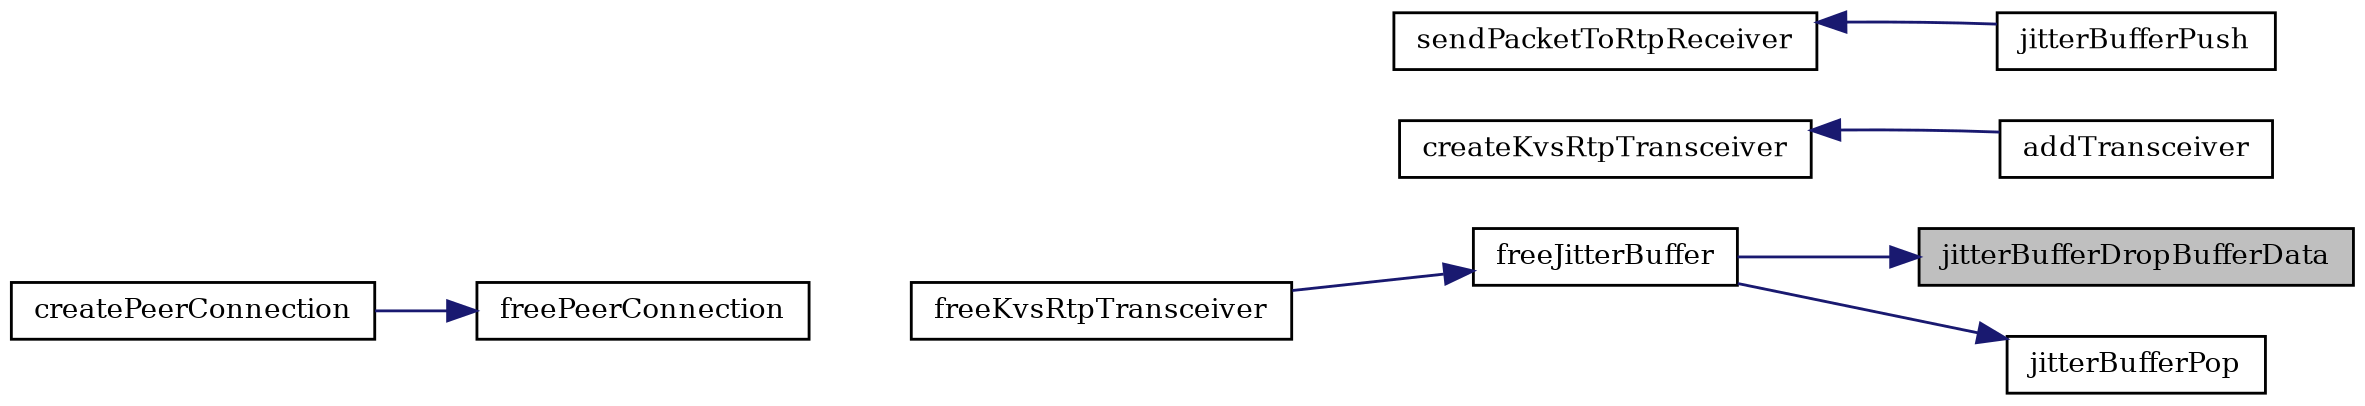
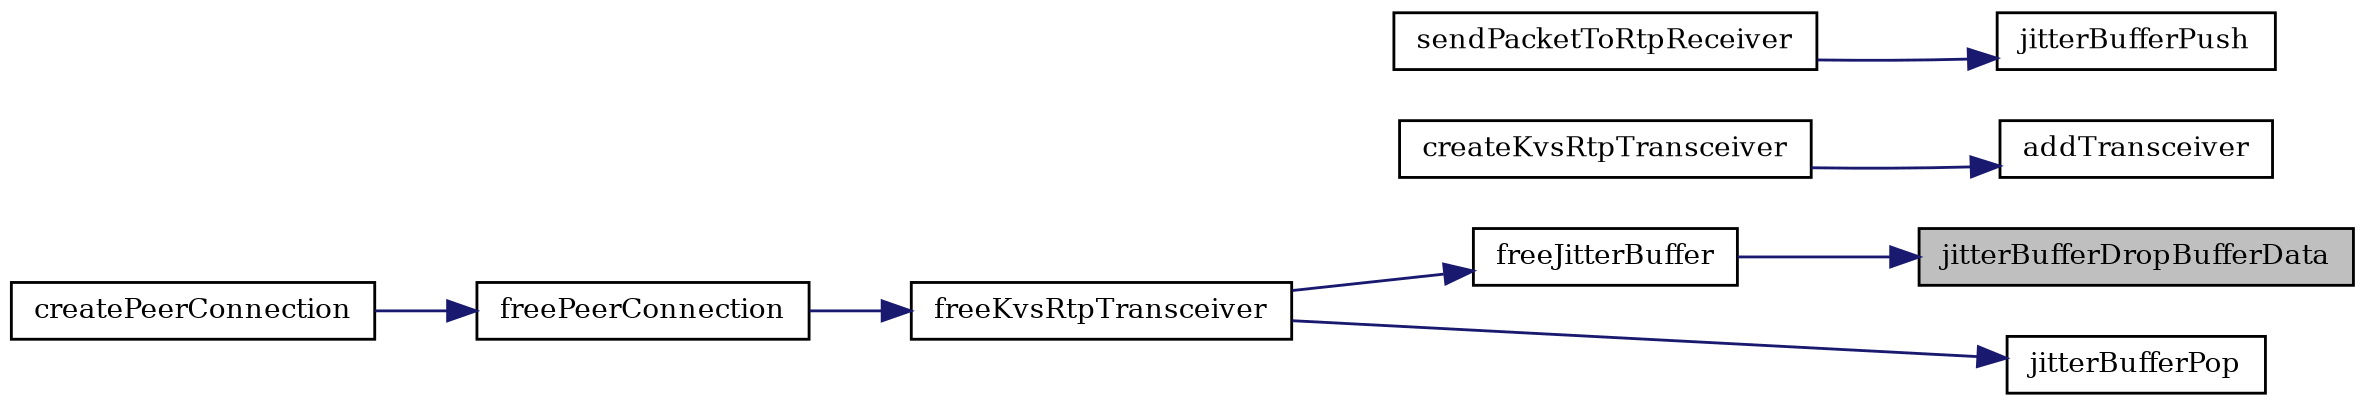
(1921, 22) -> (1893, 60)
(1920, 130) -> (1891, 168)
(1858, 308) -> (1635, 339)
none -> (846, 311)
